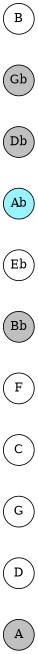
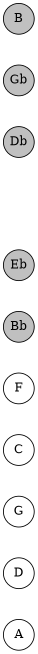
(19, 19) -> (19, 19)
(19, 204) -> none
(19, 265) -> (19, 265)
(19, 635) -> (19, 635)
